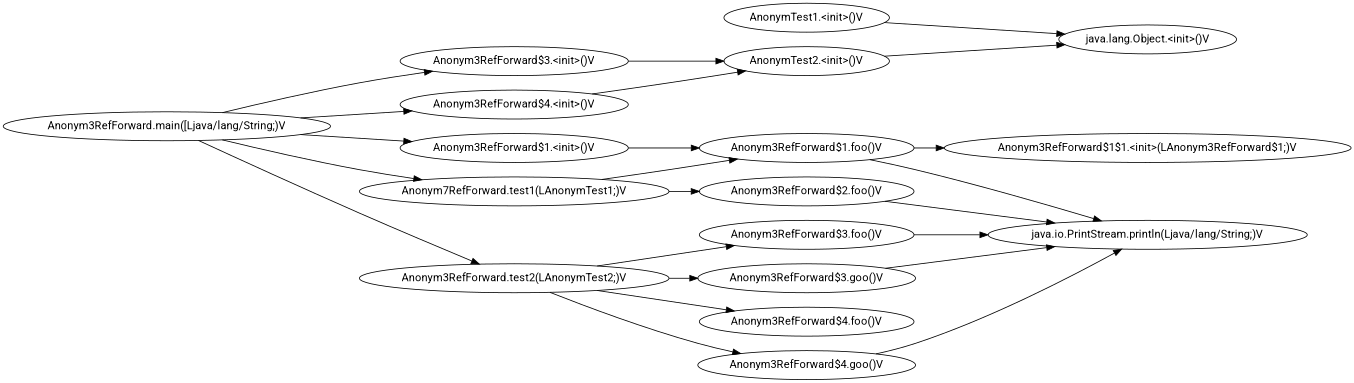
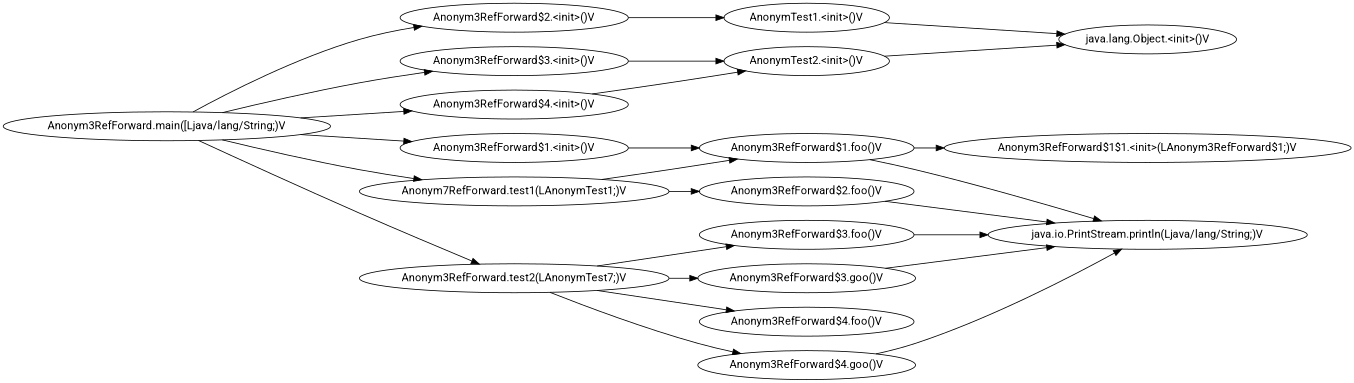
none -> (514, 18)
(514, 278) -> (514, 278)
